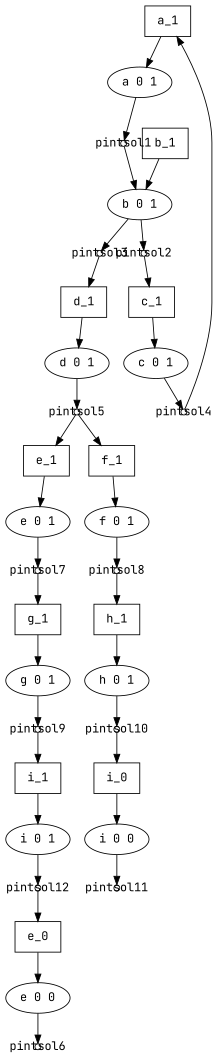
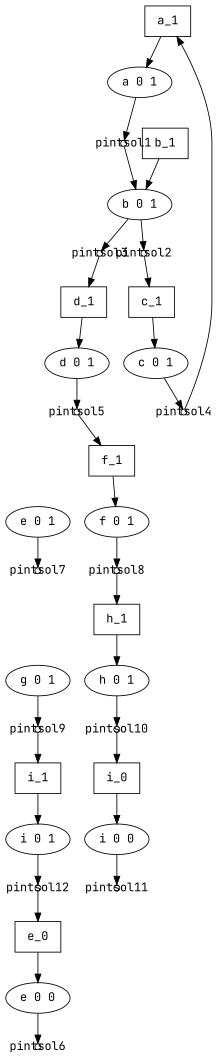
(46, 461) -> none
(38, 619) -> none
